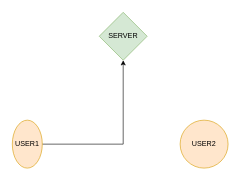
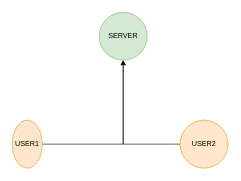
(123, 36) -> (123, 36)
none -> (153, 144)
